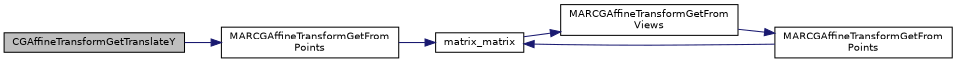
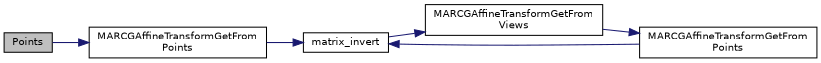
(94, 43) -> (28, 43)
(480, 43) -> (346, 43)
